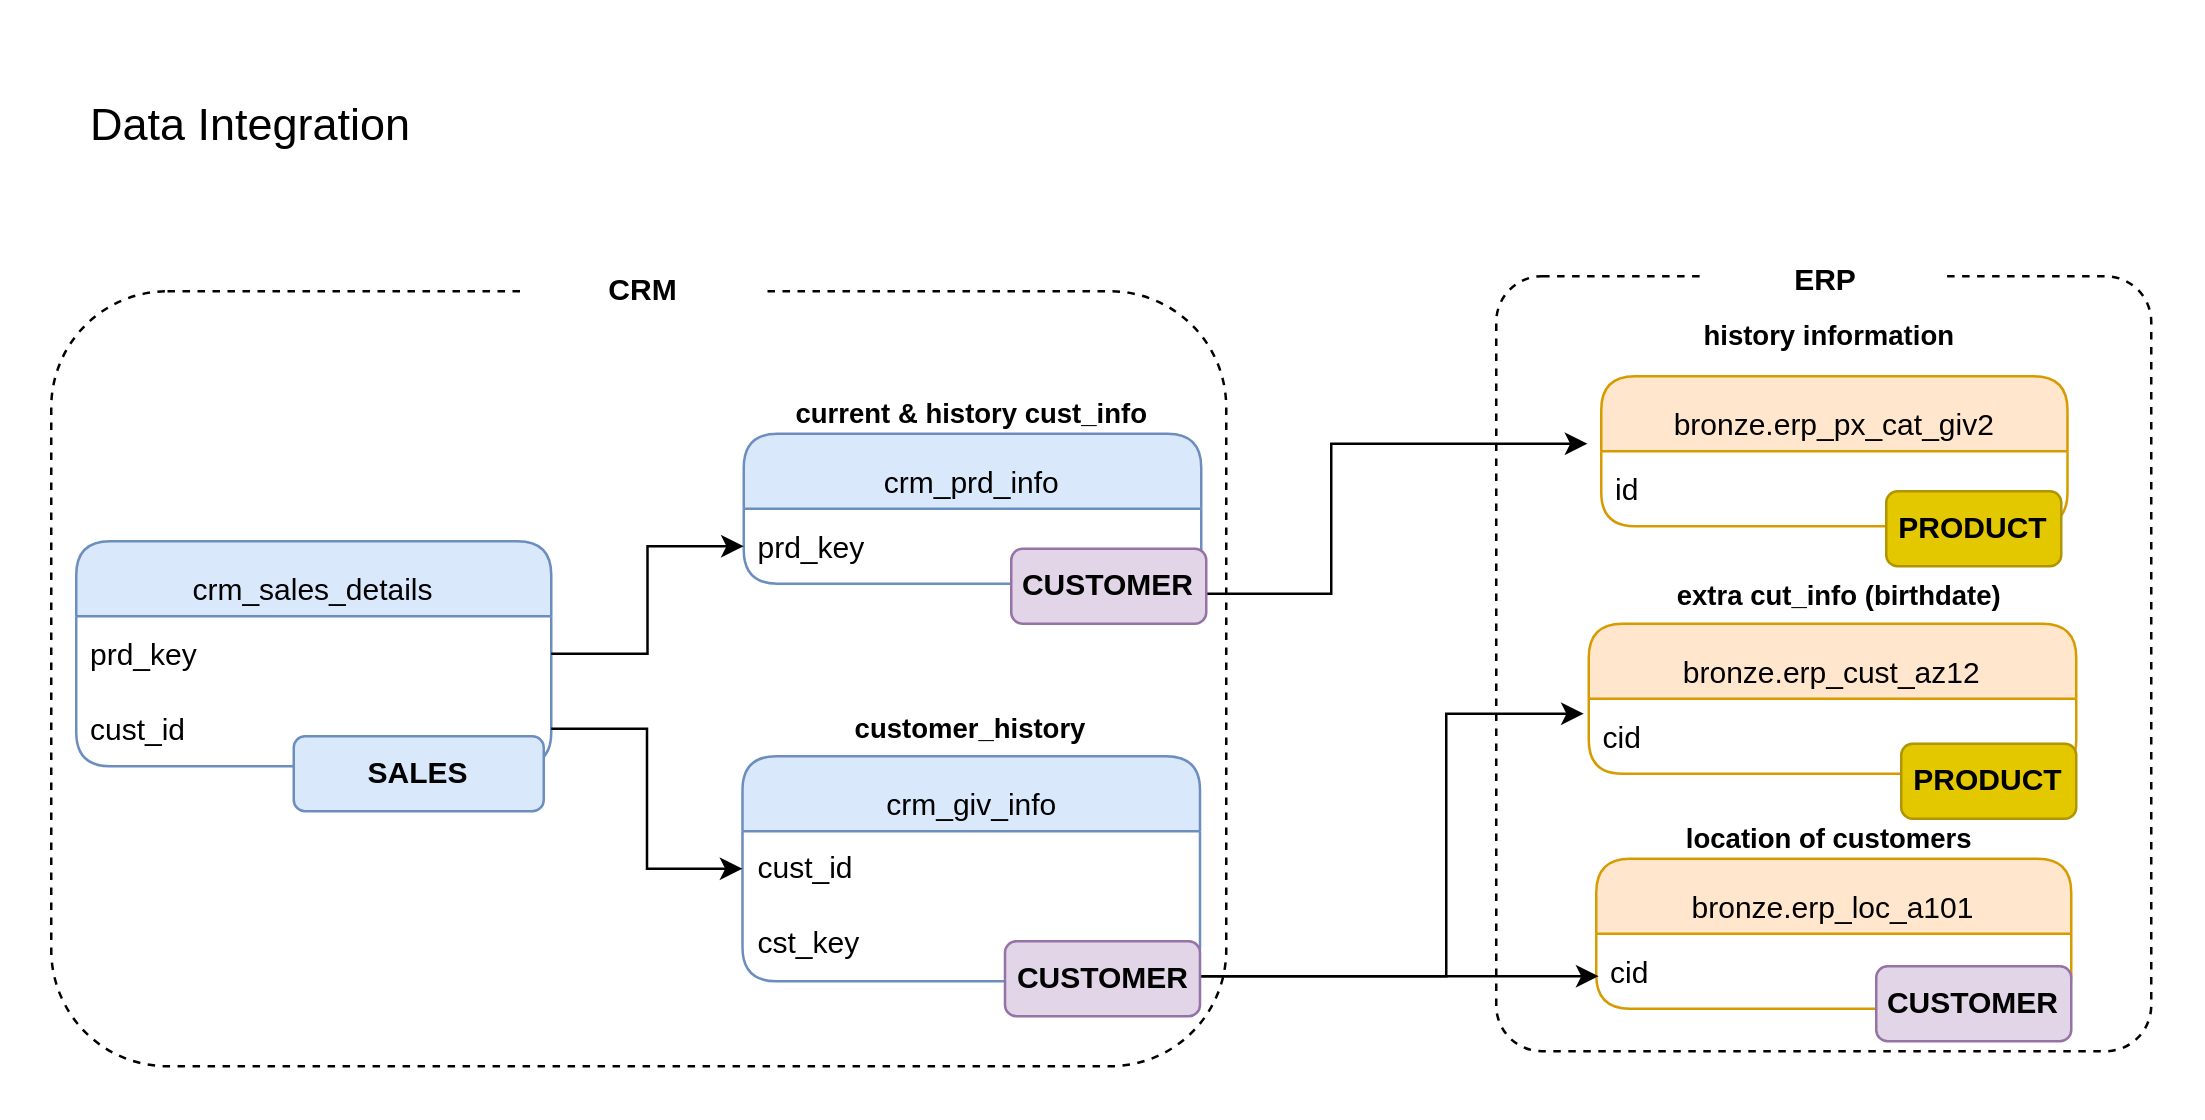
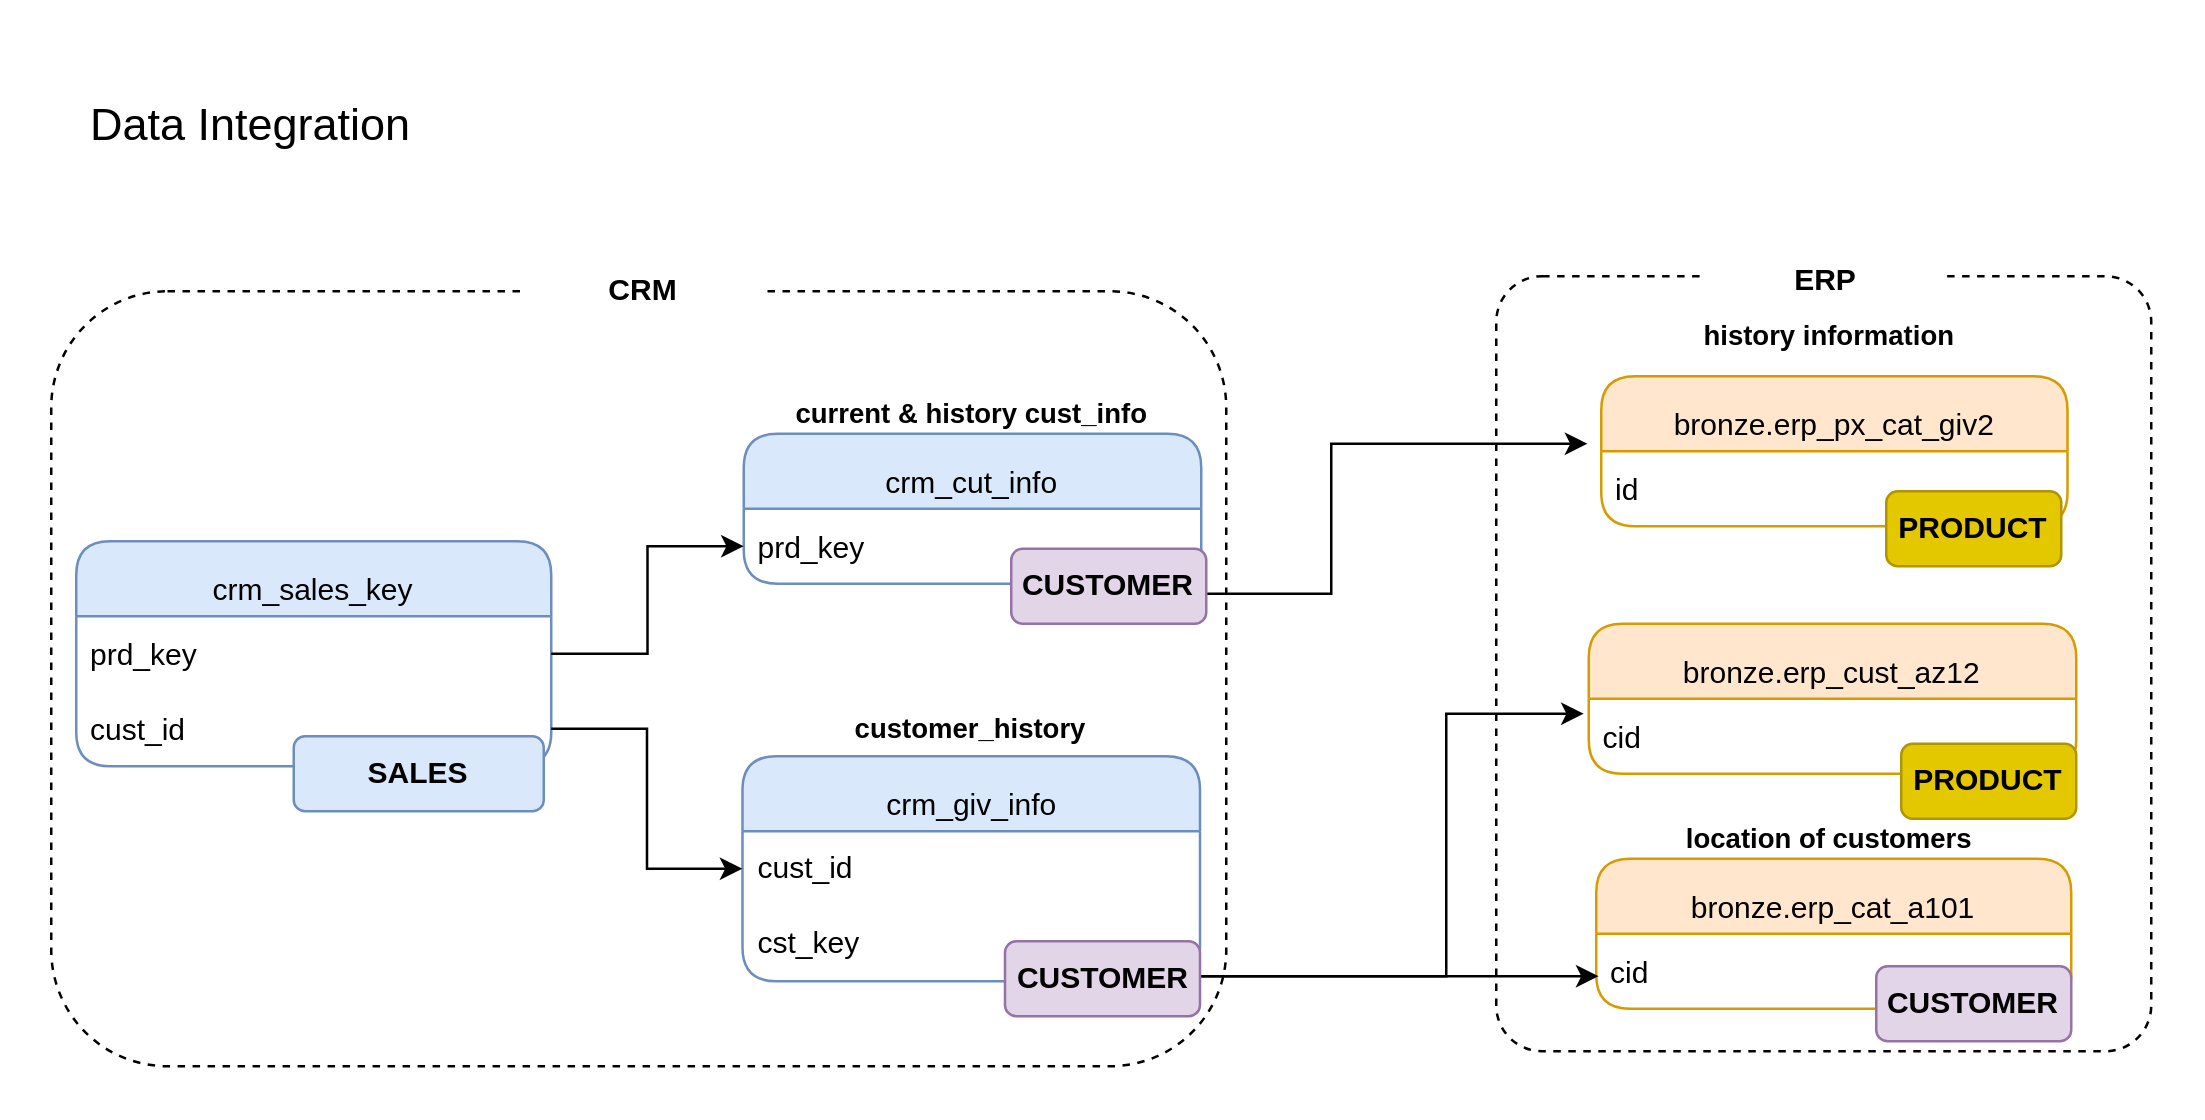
(973, 471) -> (973, 471)
(314, 579) -> (314, 579)
(1840, 595) -> none
(1834, 896) -> (1834, 896)
